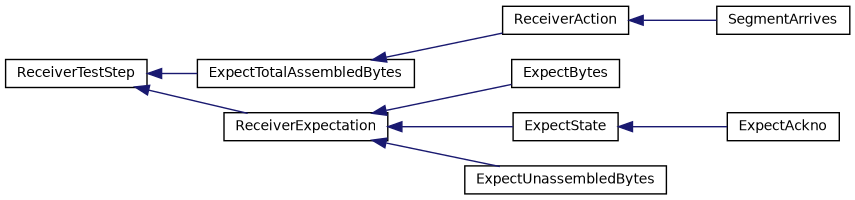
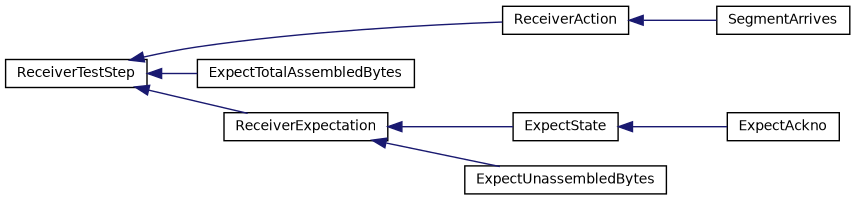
(444, 45) -> (322, 33)
(566, 74) -> none
